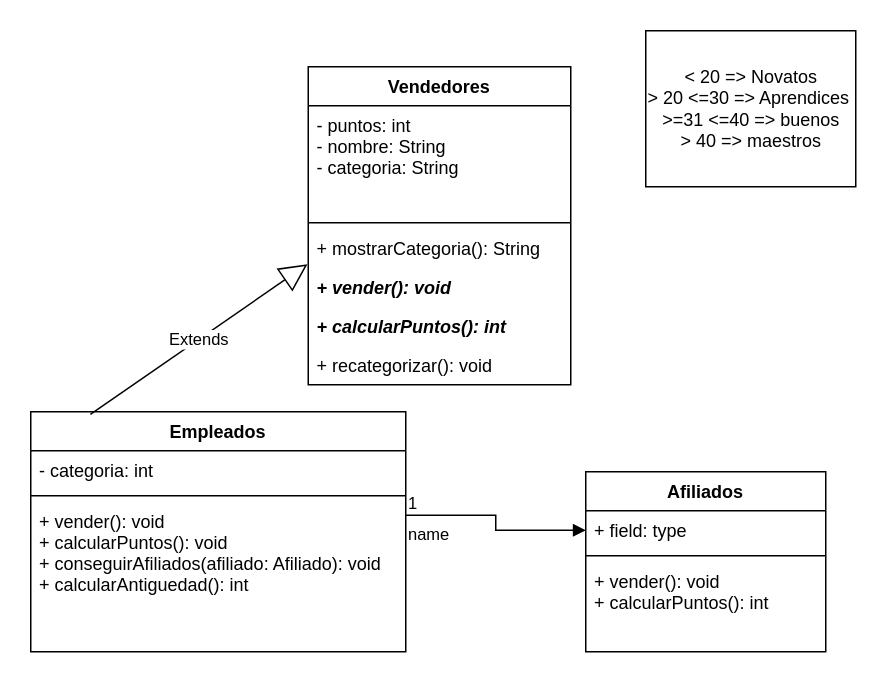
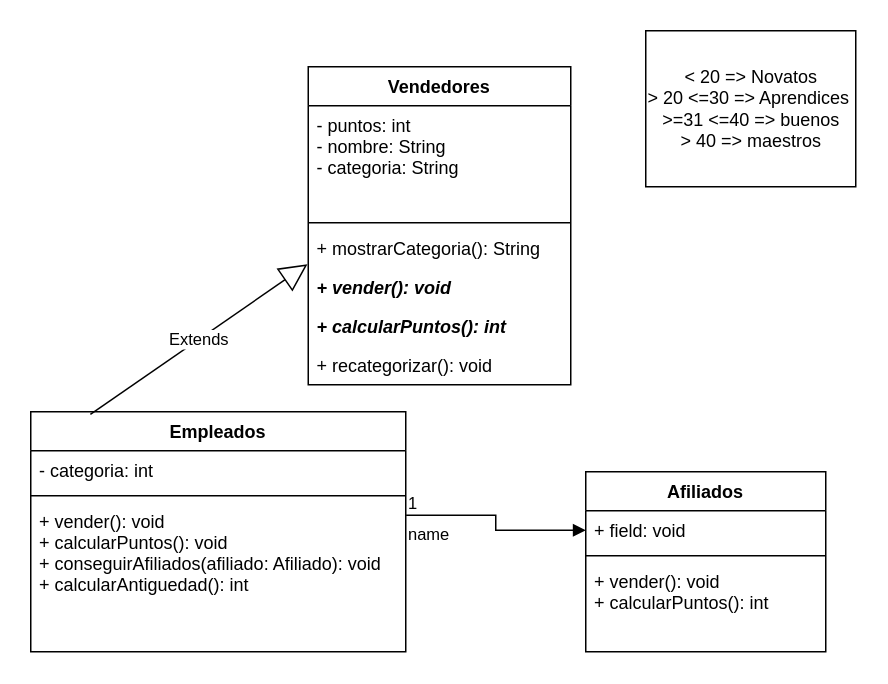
(648, 531) -> (645, 531)
